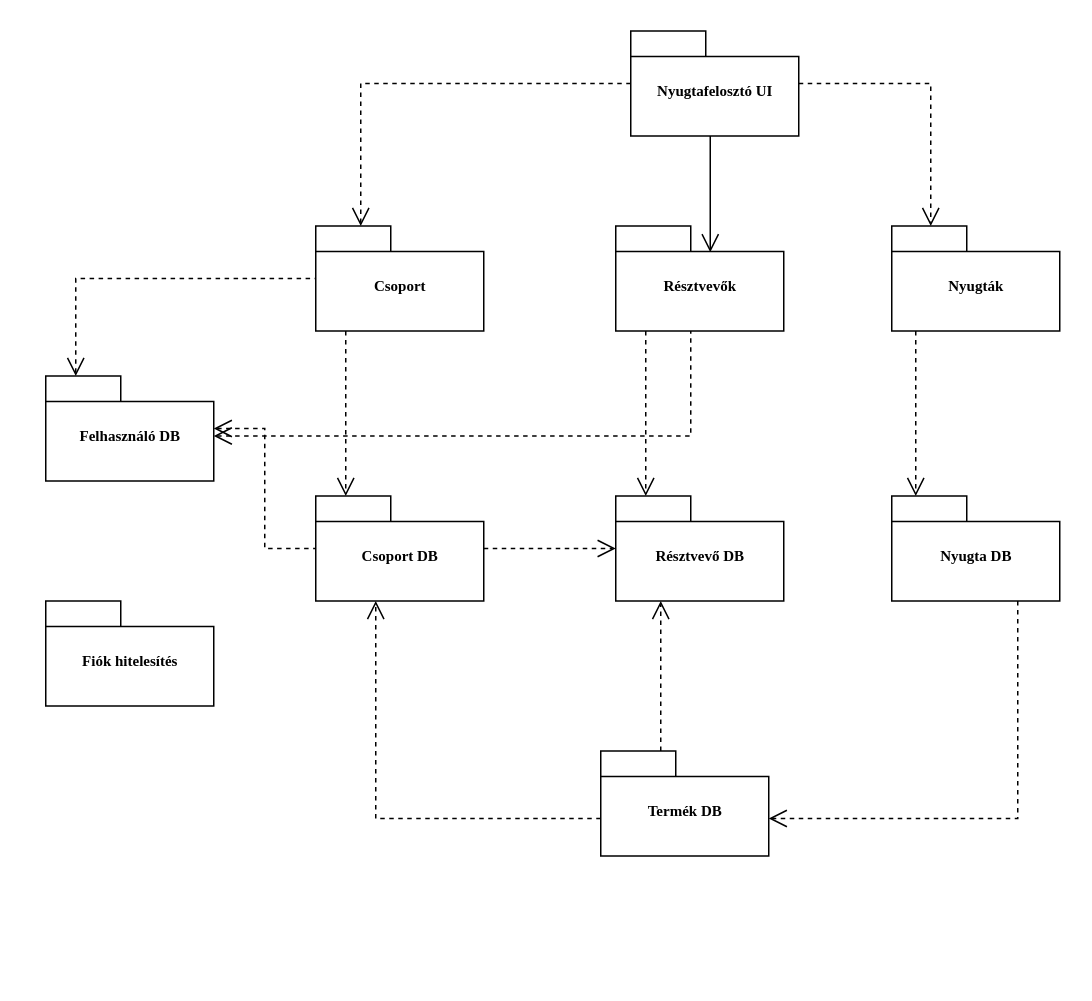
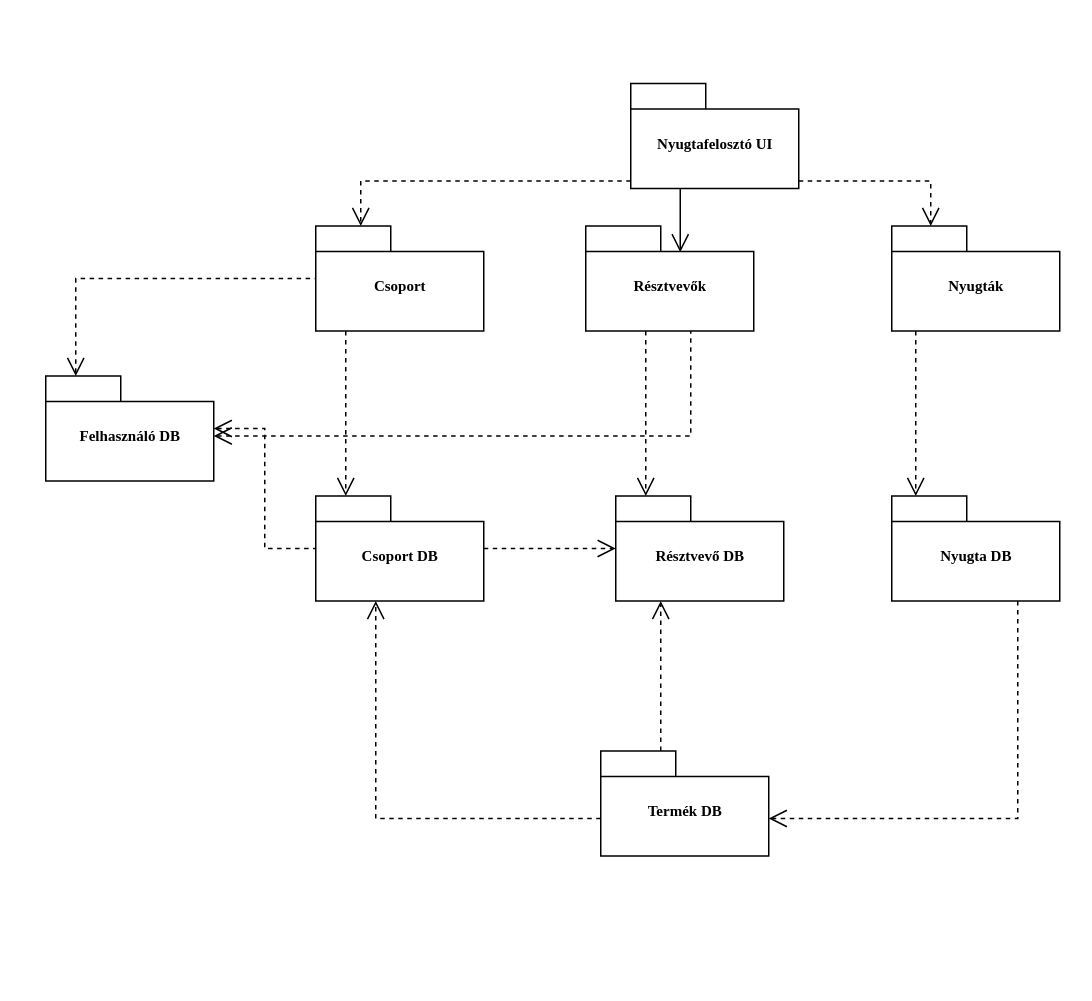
(715, 83) -> (715, 136)
(700, 278) -> (670, 278)
(130, 653) -> none
